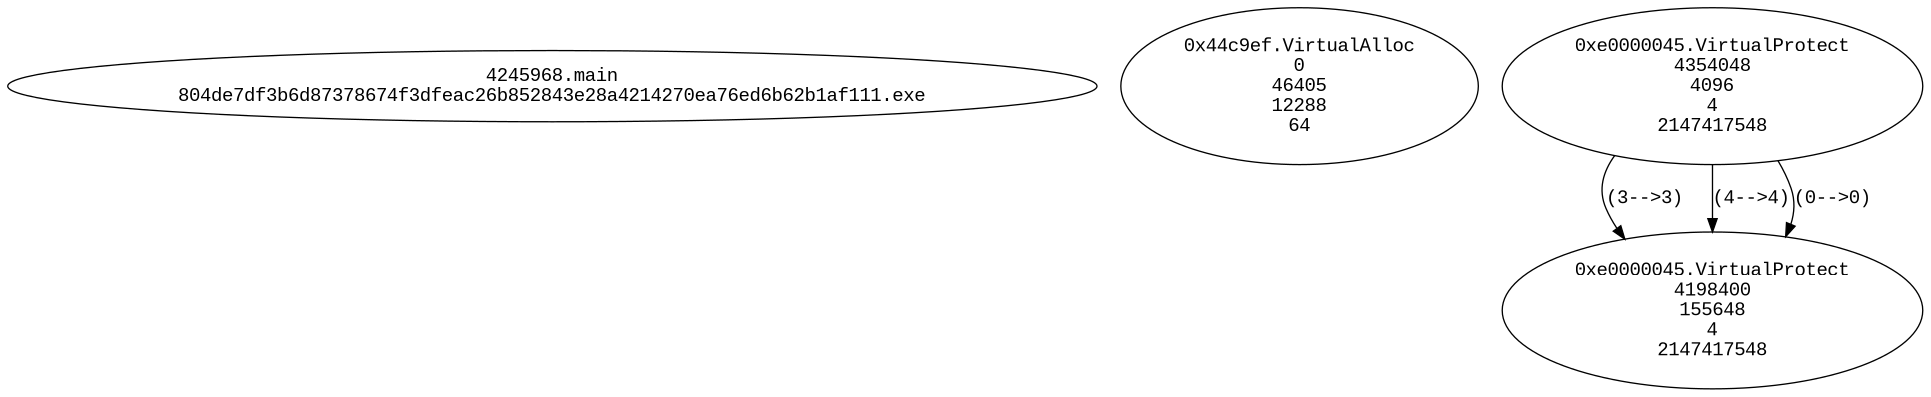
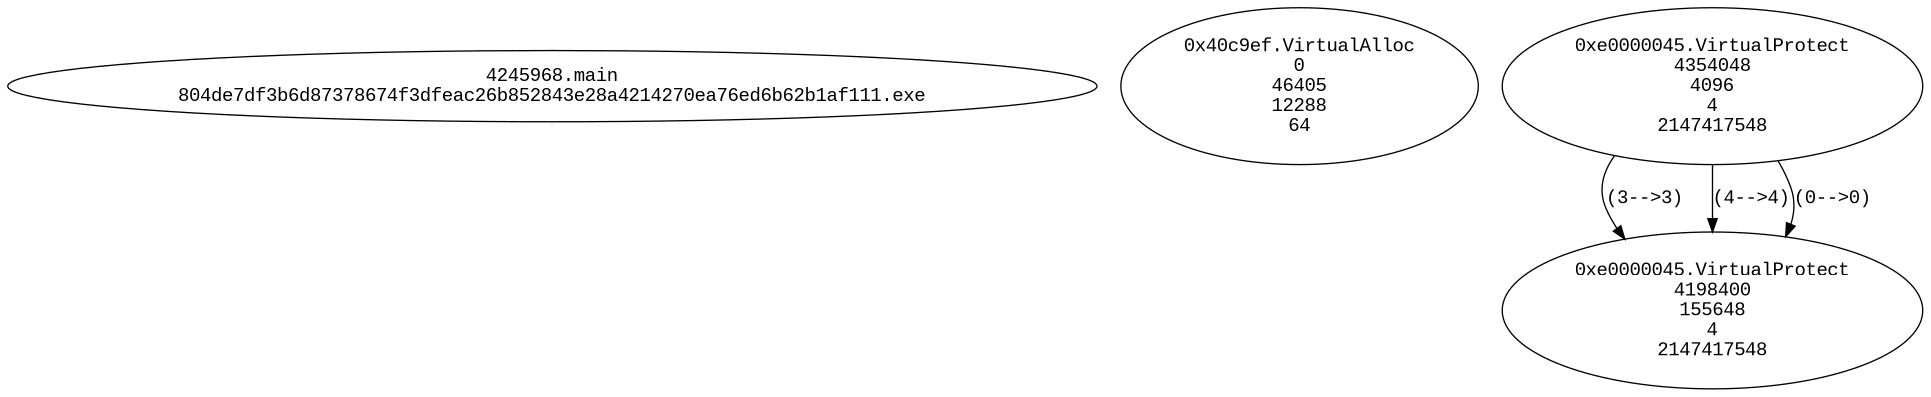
(1300, 86) -> (1300, 86)
